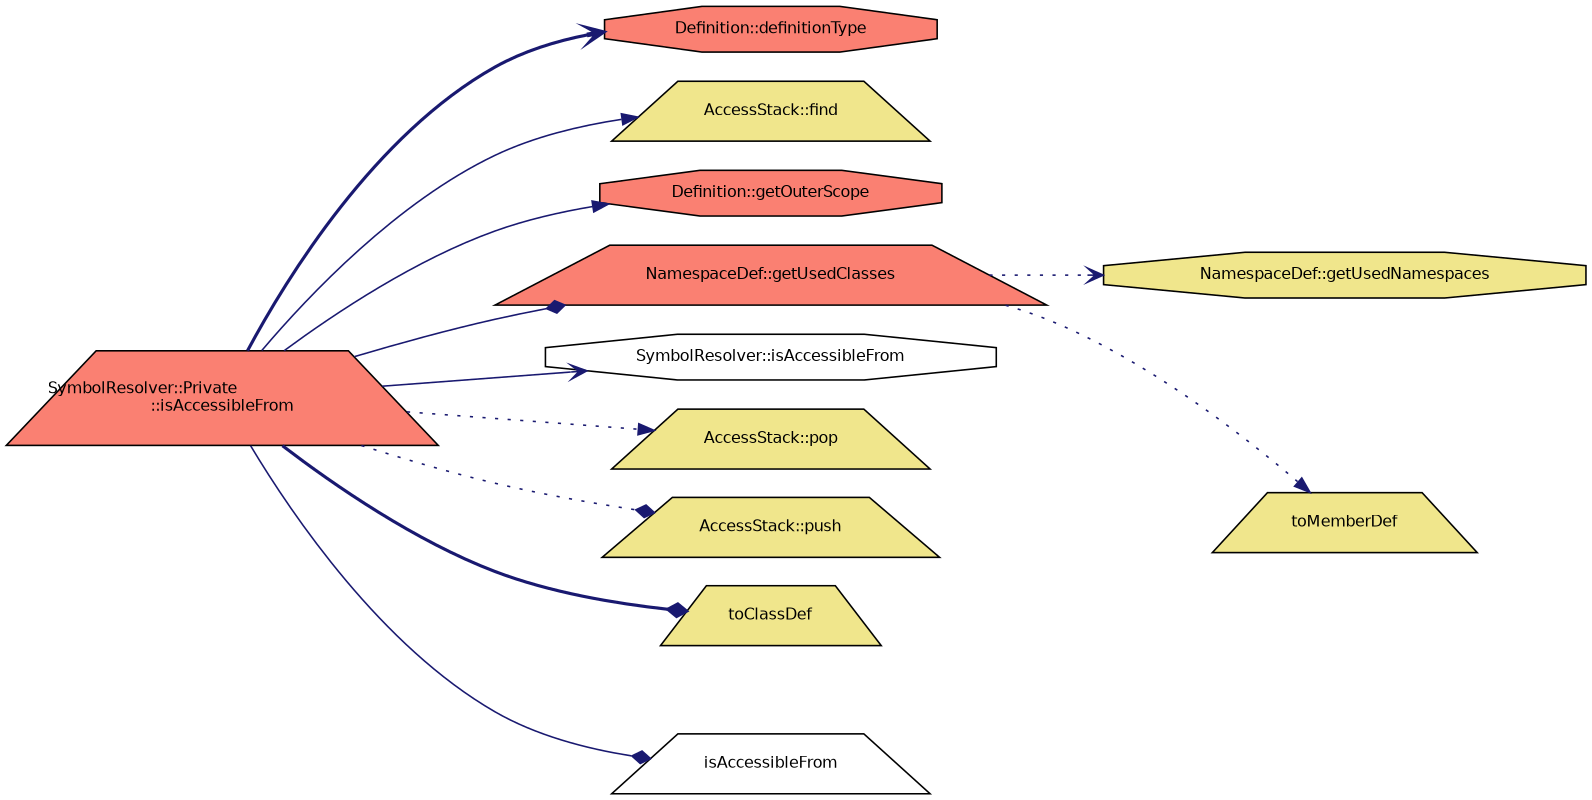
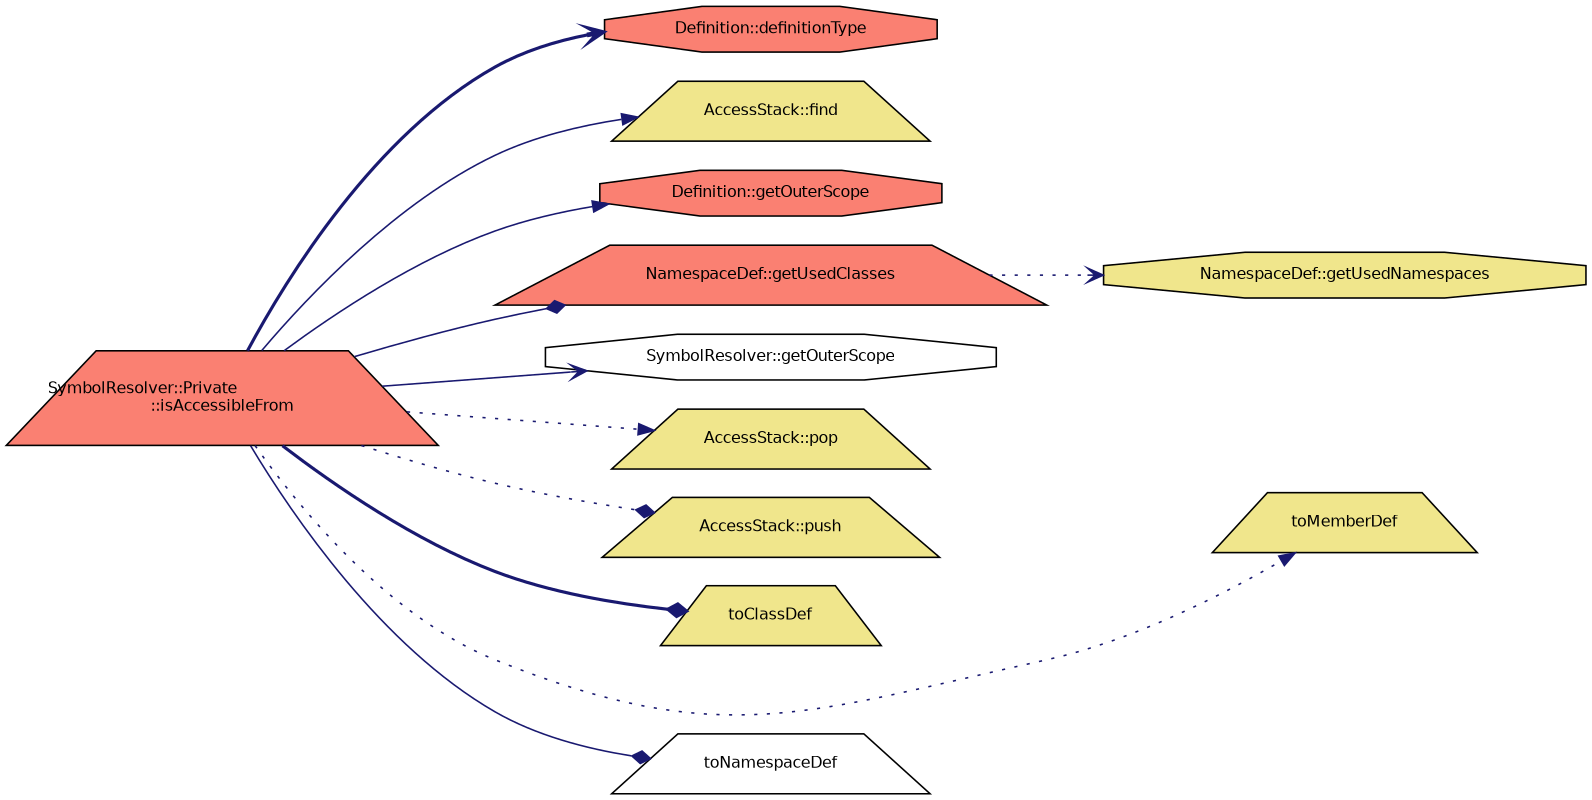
(771, 357) -> (771, 357)
(1160, 379) -> (735, 714)
(771, 764) -> (771, 764)
